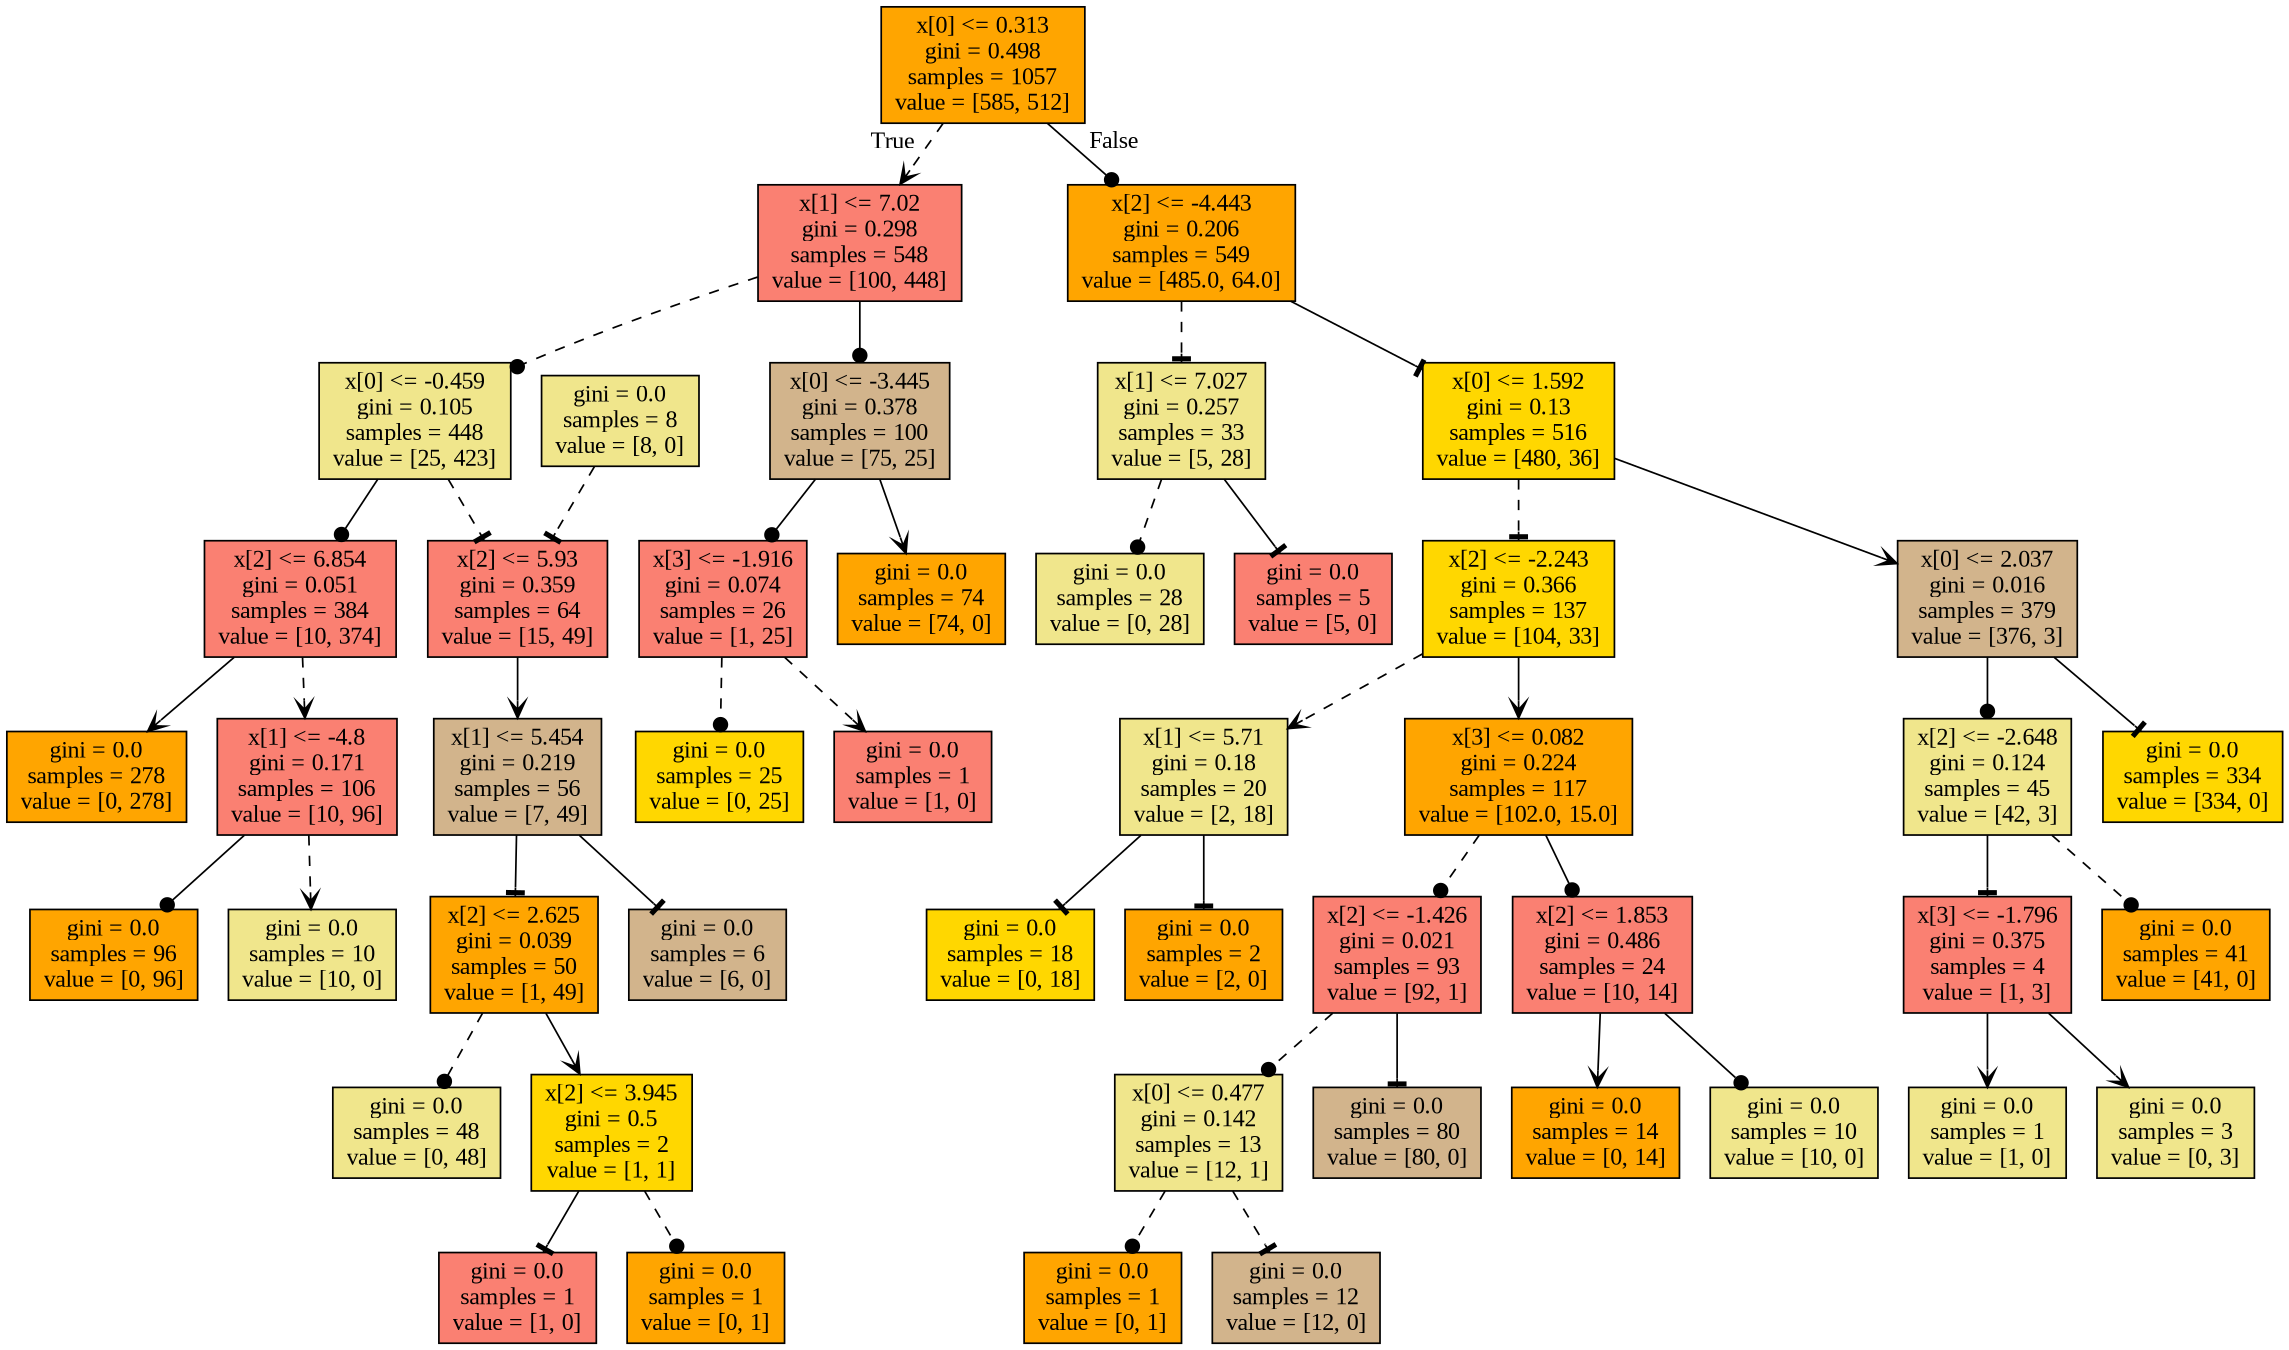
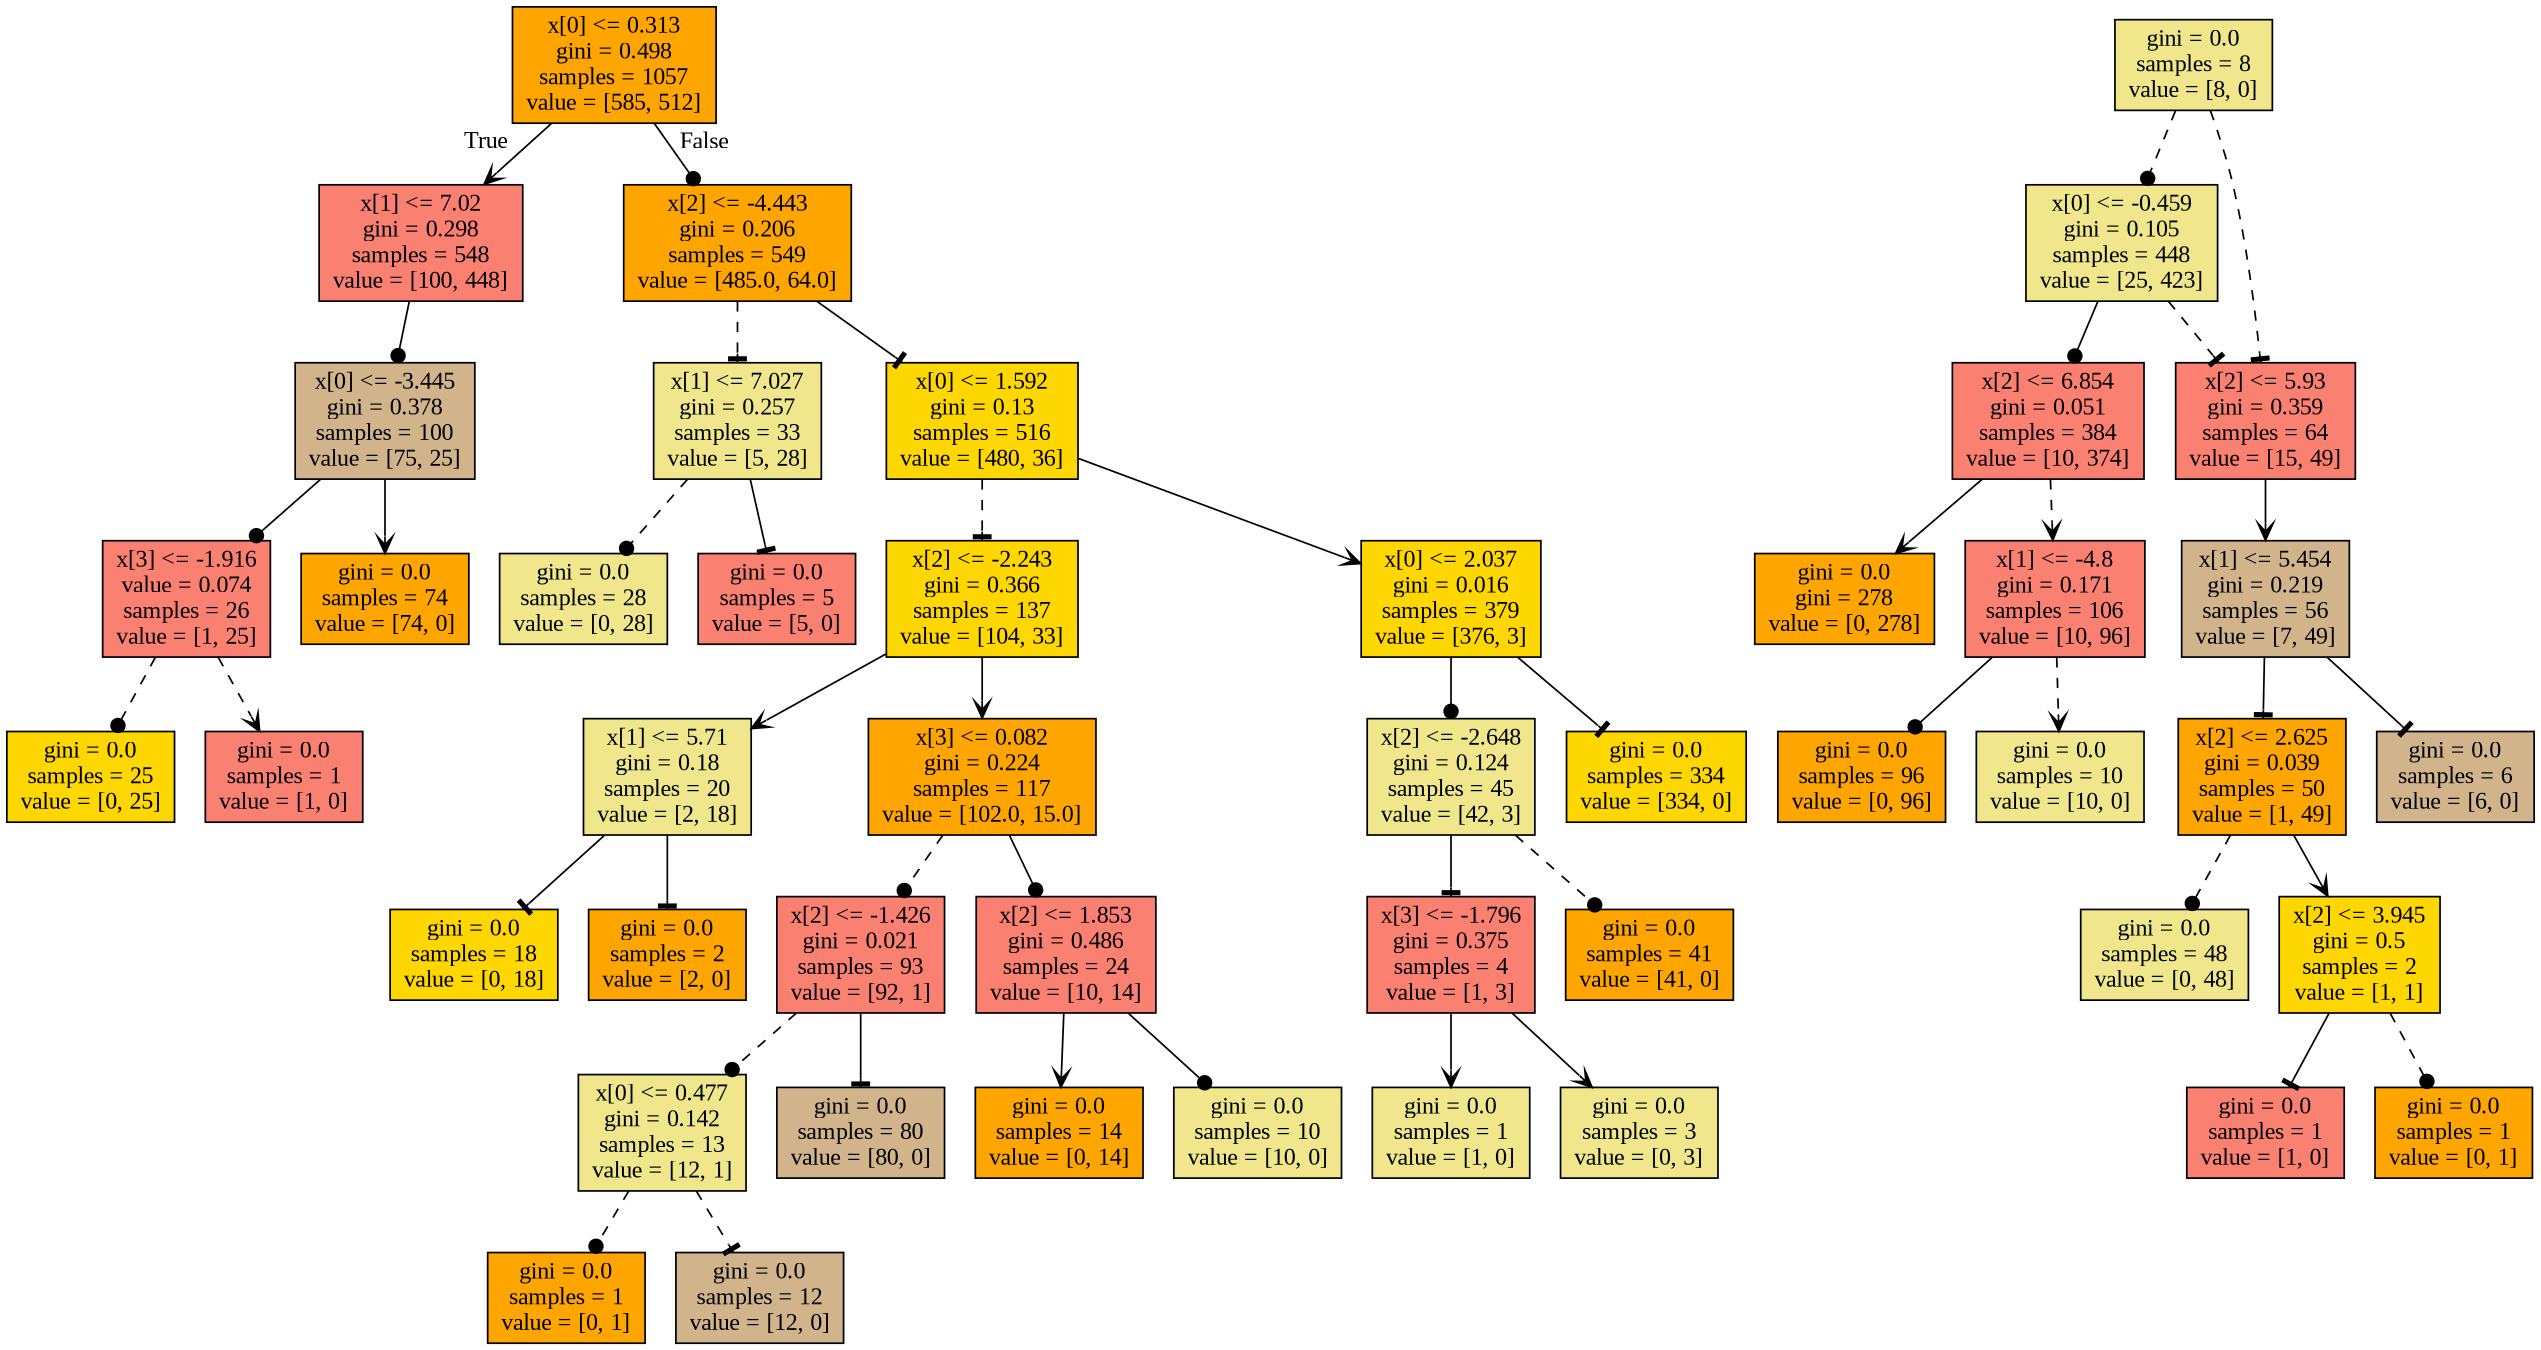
(927, 147) -> (524, 148)
(640, 318) -> (2163, 141)
(723, 599) -> (187, 599)
(1987, 599) -> (1451, 599)
(1363, 687) -> (826, 687)
(97, 777) -> (1845, 599)
